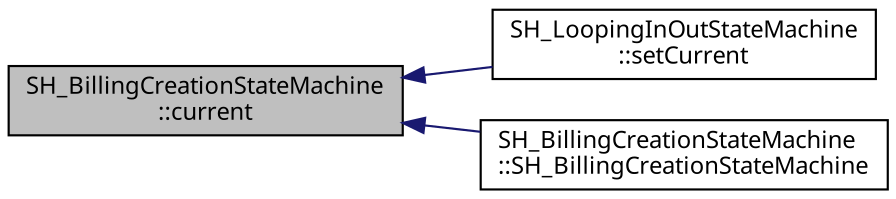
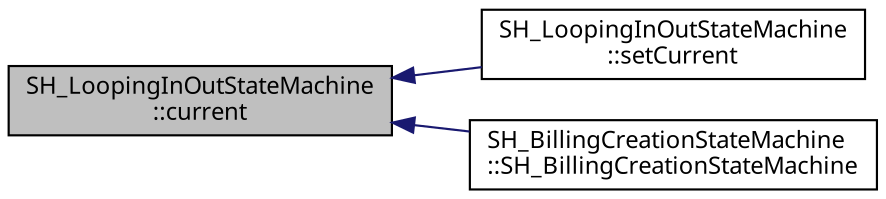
(206, 101) -> (200, 101)
